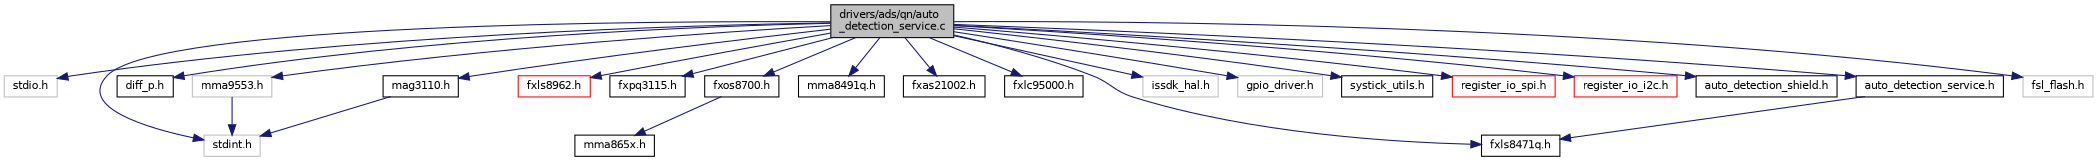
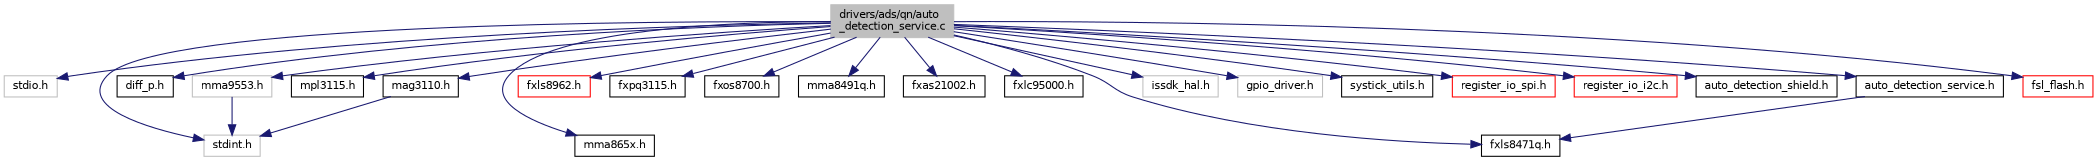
(892, 21) -> (892, 21)
none -> (327, 86)
(2058, 86) -> (2058, 86)
(683, 114) -> (618, 36)
